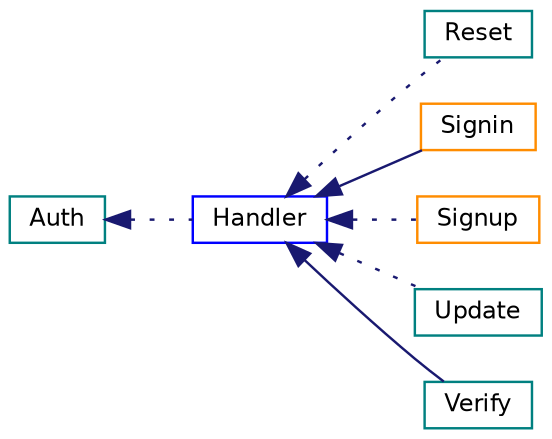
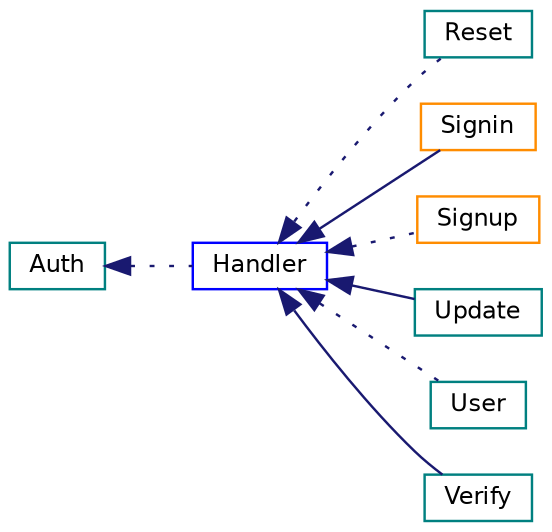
(381, 271) -> (383, 292)
none -> (478, 405)
